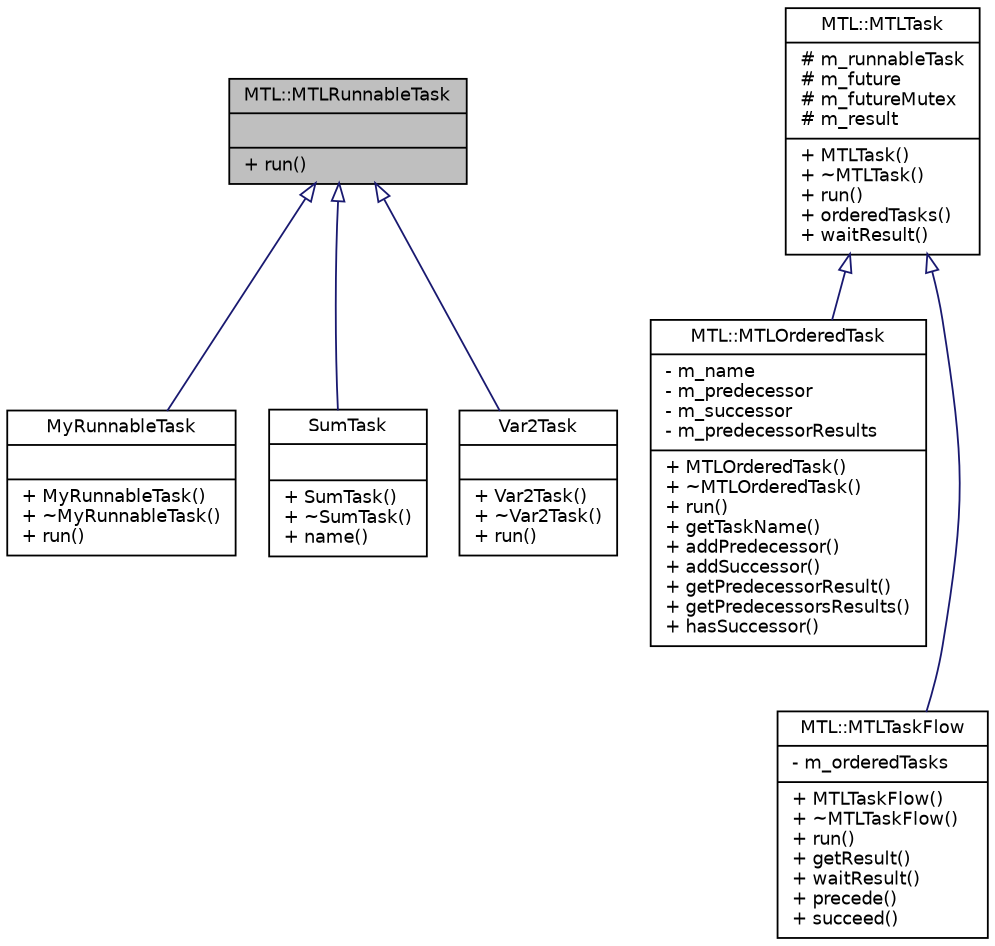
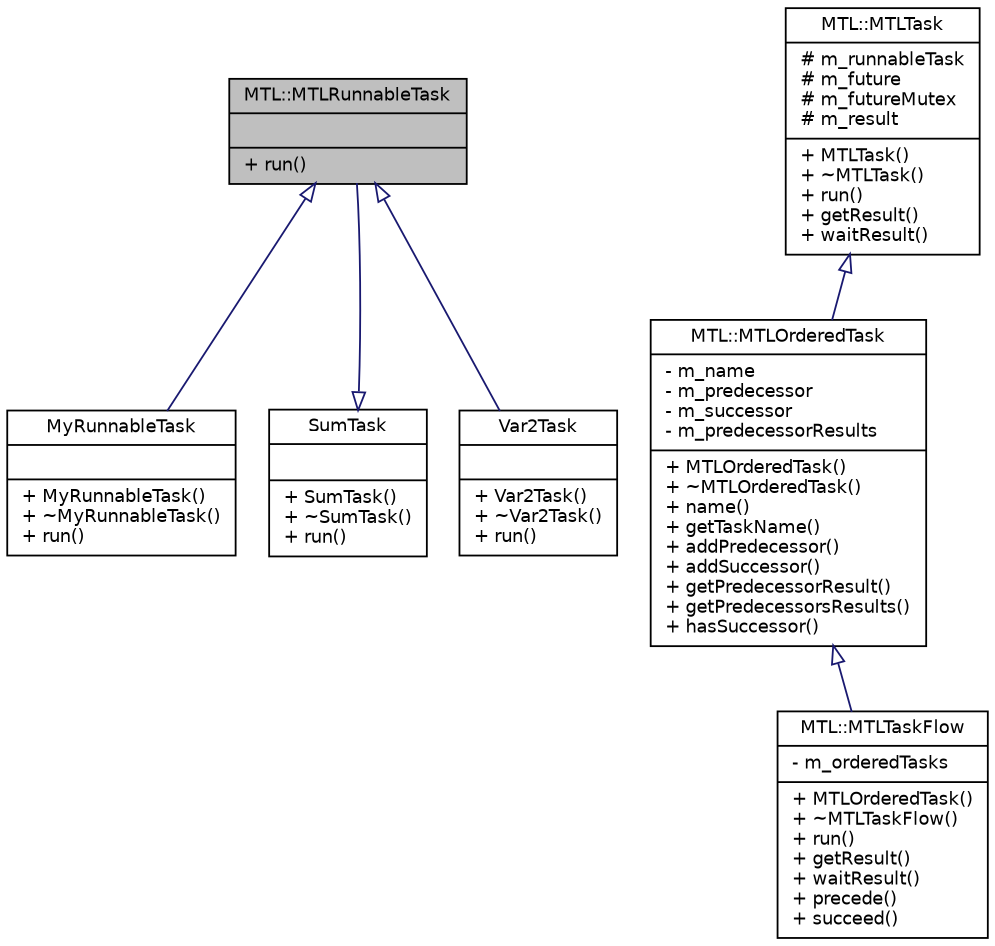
(876, 216) -> (860, 216)
(336, 306) -> (360, 287)
(959, 492) -> (845, 688)
(697, 508) -> (708, 508)
(326, 537) -> (315, 537)
(868, 799) -> (883, 799)
